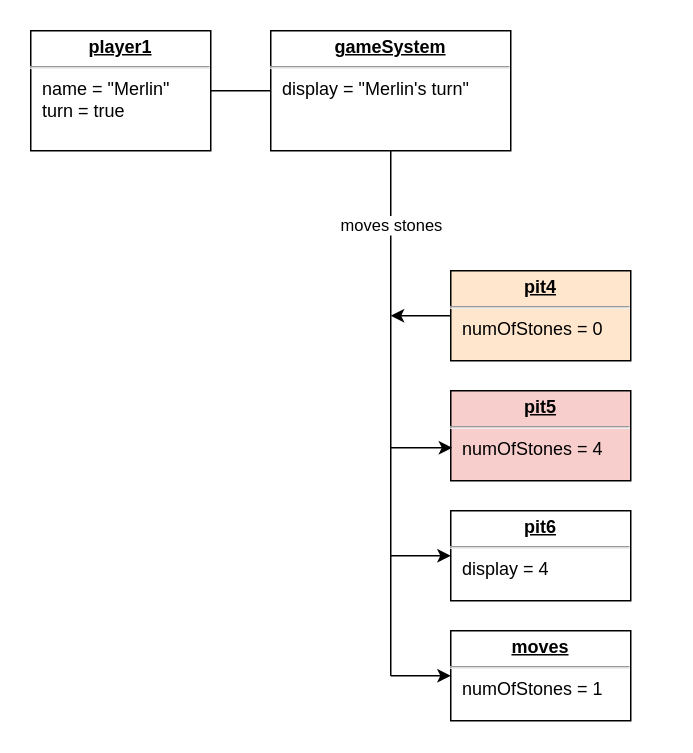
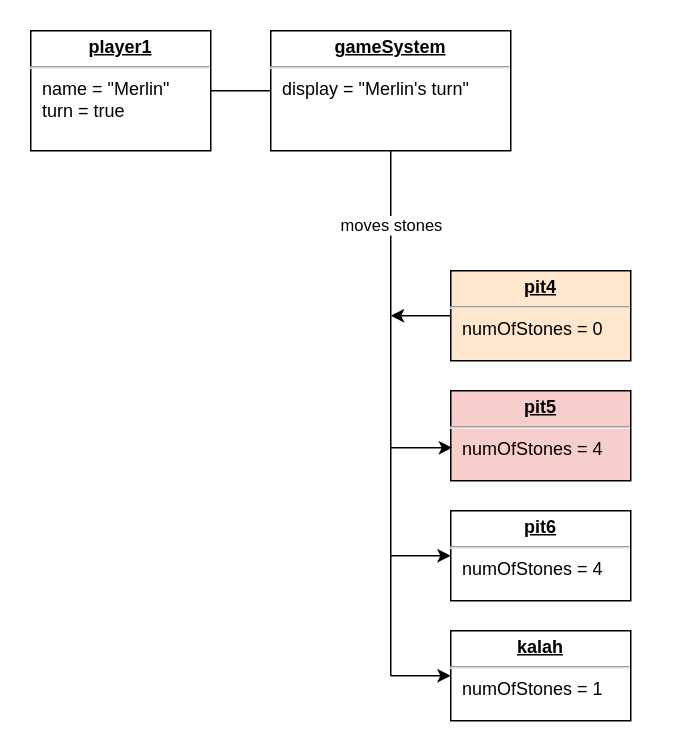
(497, 532) -> (522, 532)
(522, 652) -> (522, 652)
